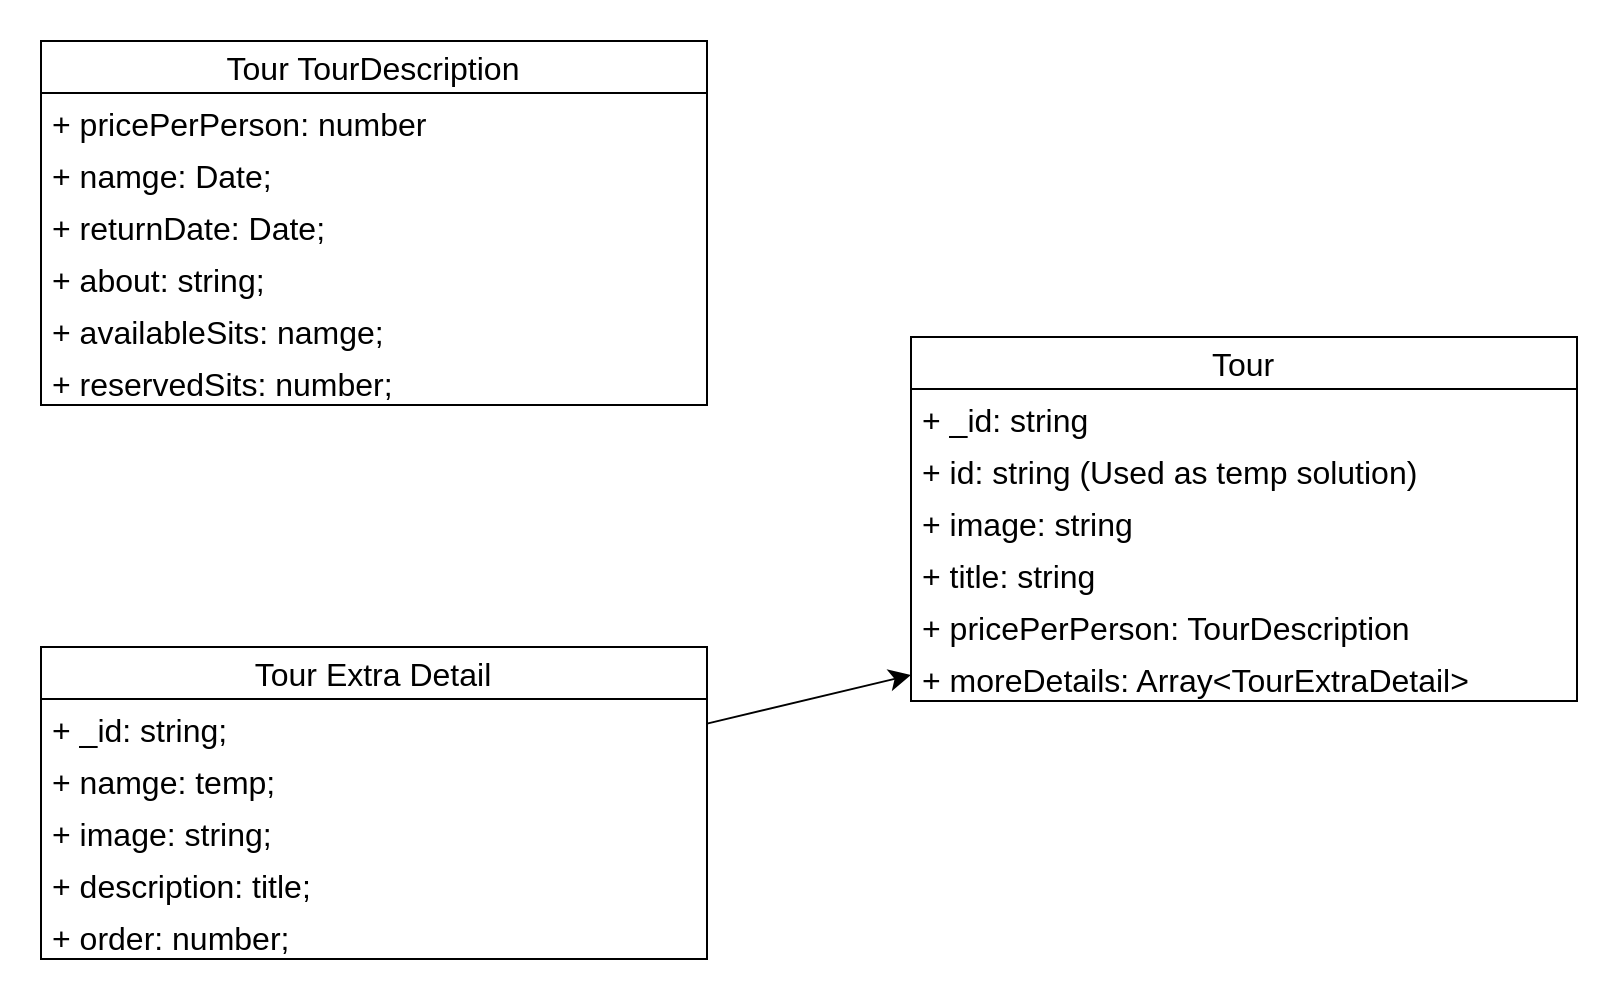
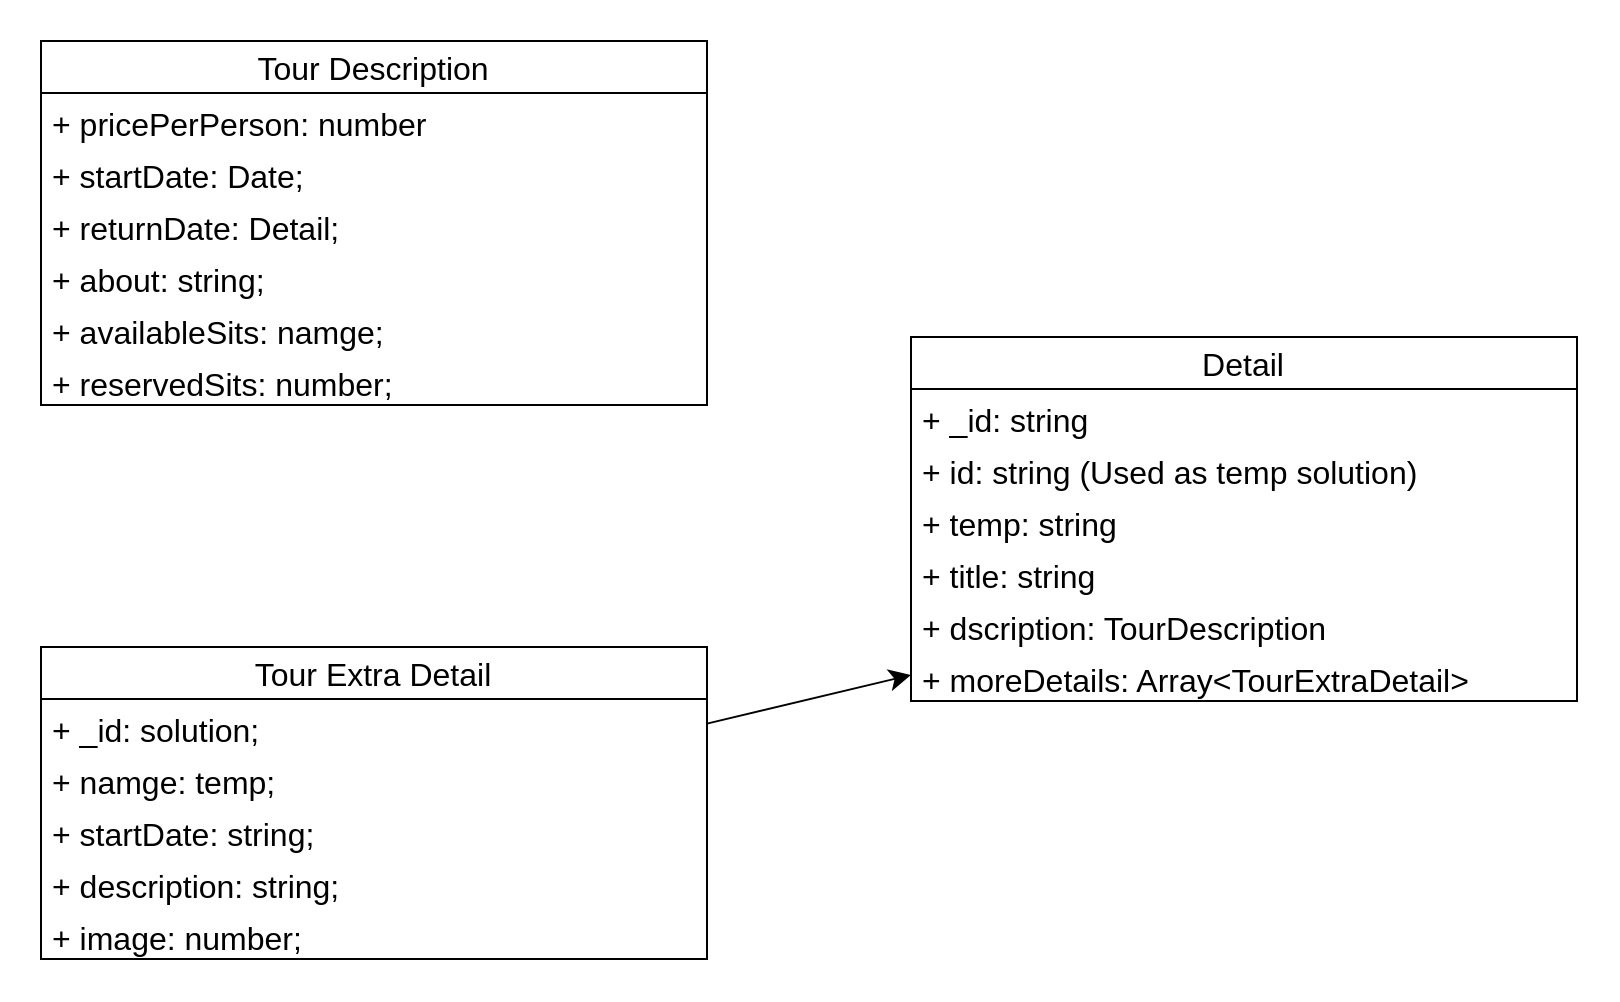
(373, 69) -> (373, 69)
(161, 177) -> (197, 177)
(206, 229) -> (215, 229)
(1243, 365) -> (1243, 365)
(1036, 525) -> (1031, 525)
(1193, 629) -> (1153, 629)
(152, 731) -> (166, 731)
(170, 835) -> (210, 835)
(207, 887) -> (220, 887)
(179, 939) -> (175, 939)
